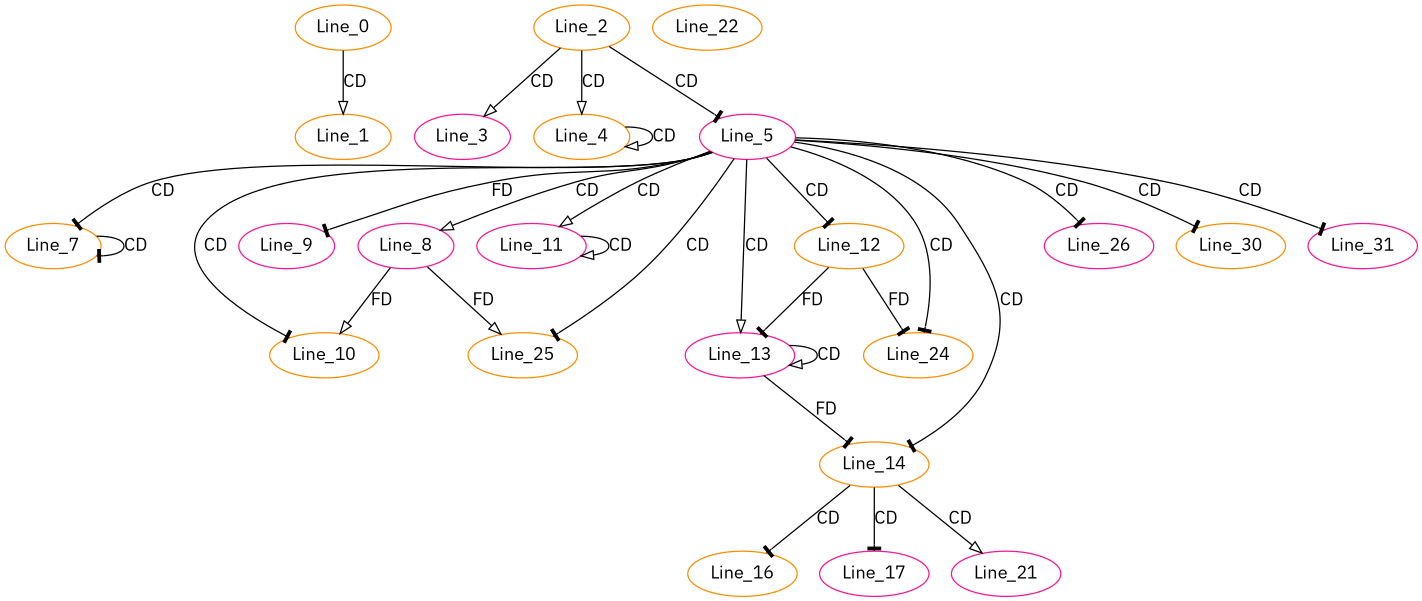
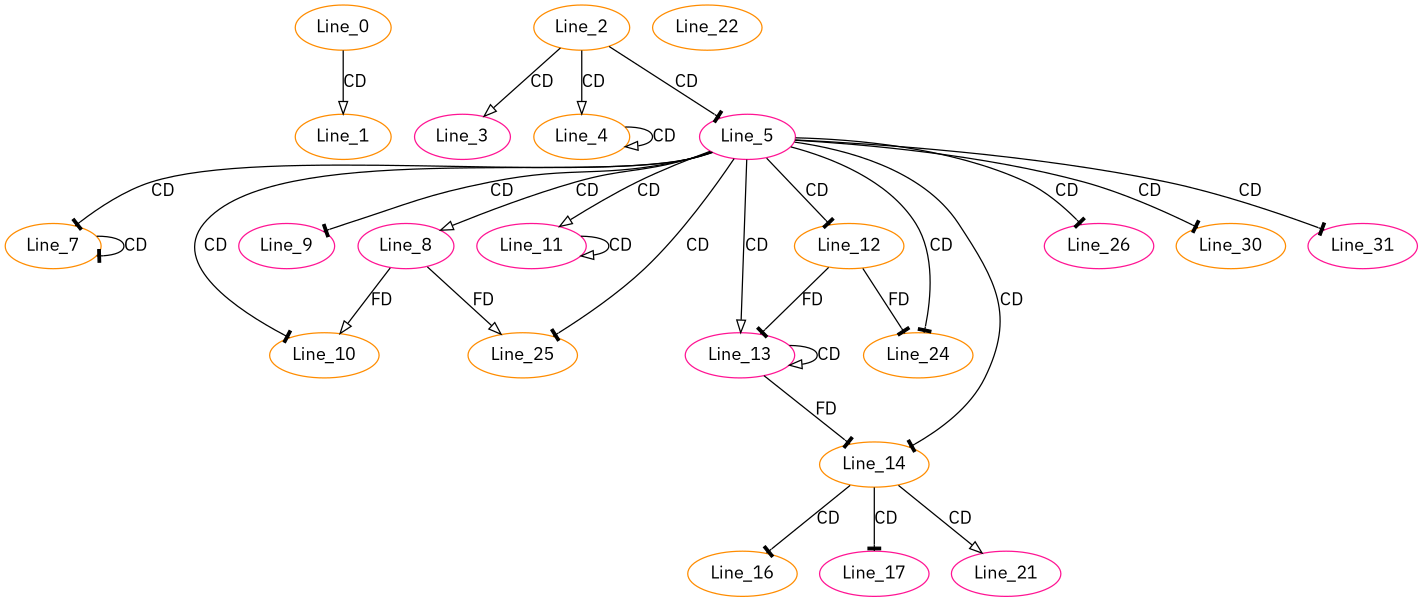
(503, 191) -> (502, 191)
